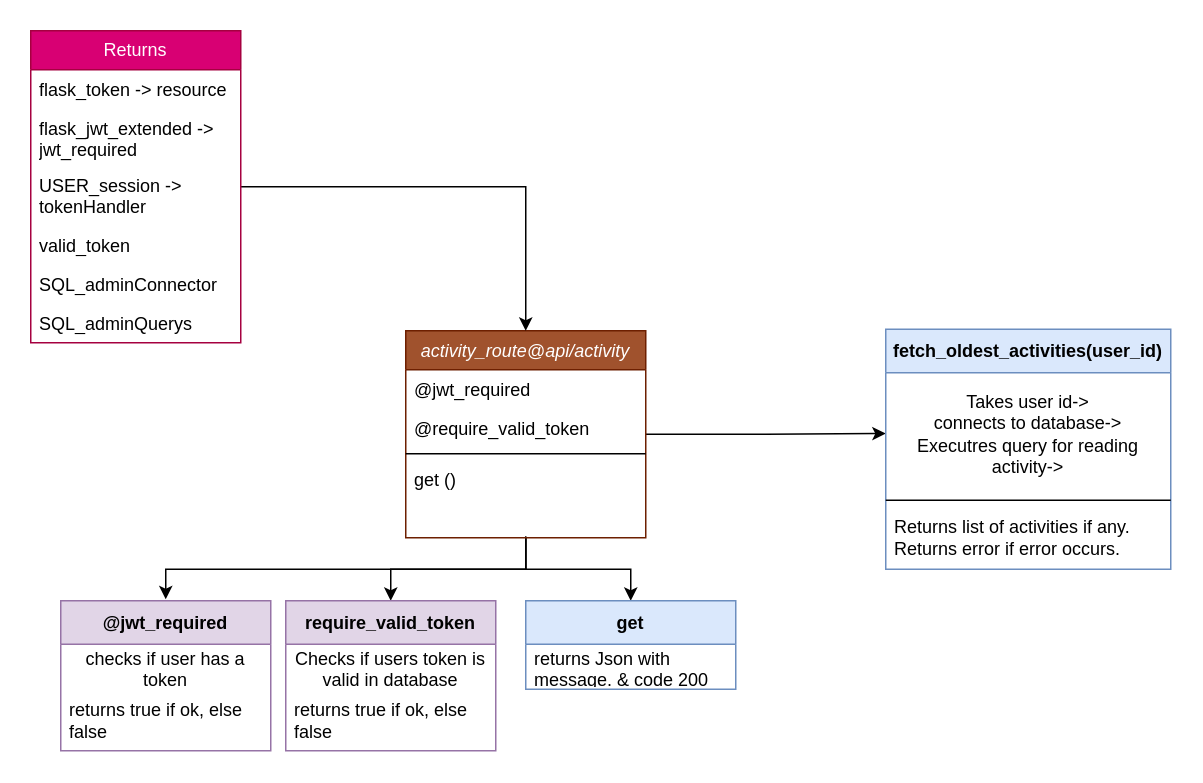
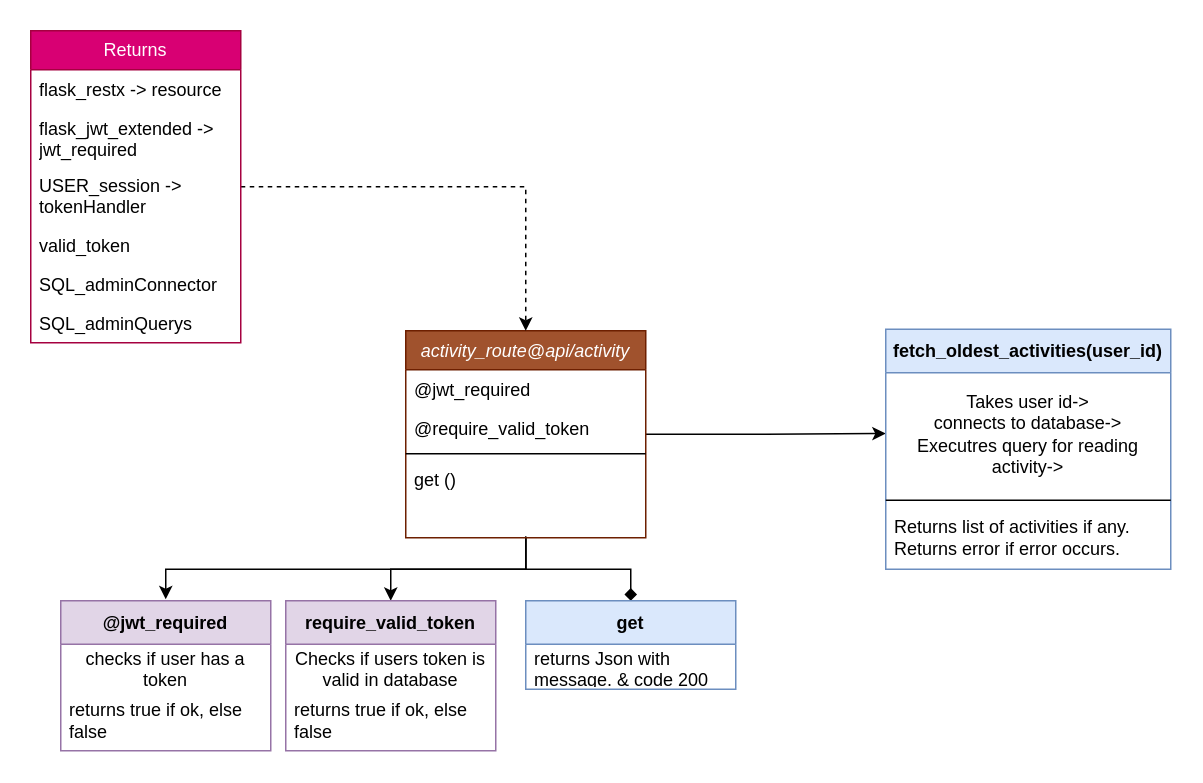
(137, 102) -> (137, 102)
(449, 187) -> (449, 187)
(631, 589) -> (631, 588)
